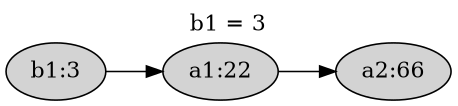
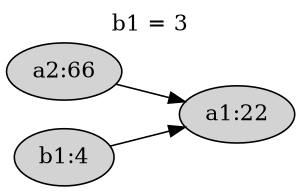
(56, 72) -> (64, 157)
(299, 72) -> (143, 91)
